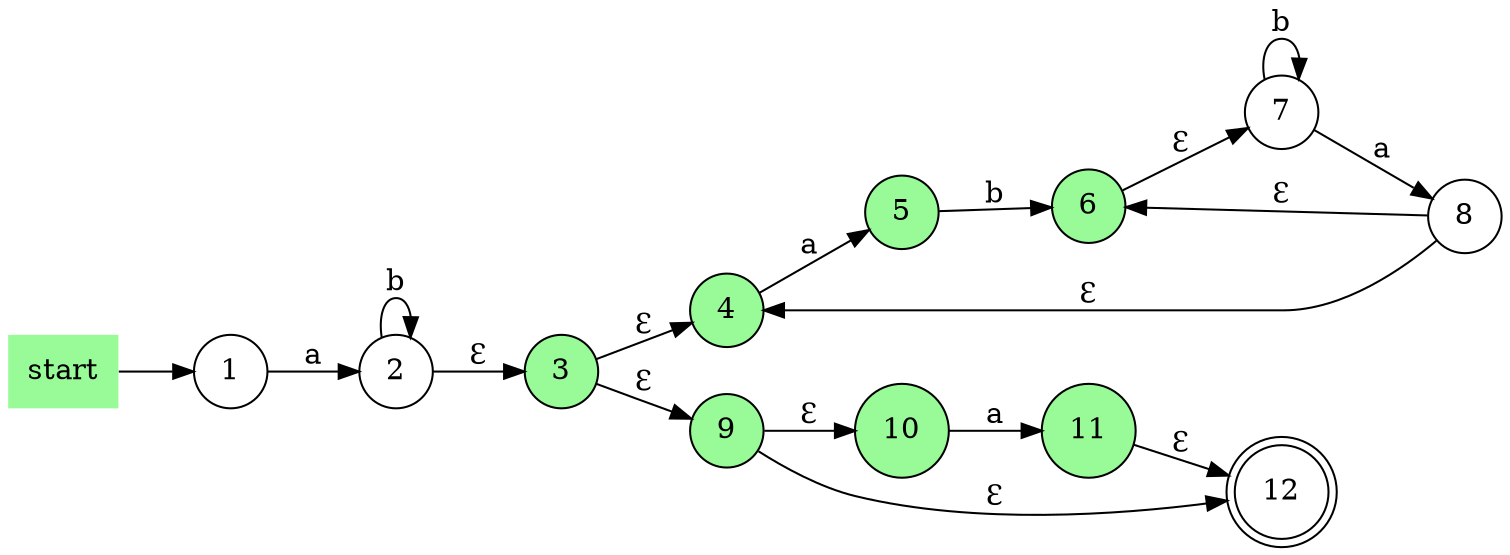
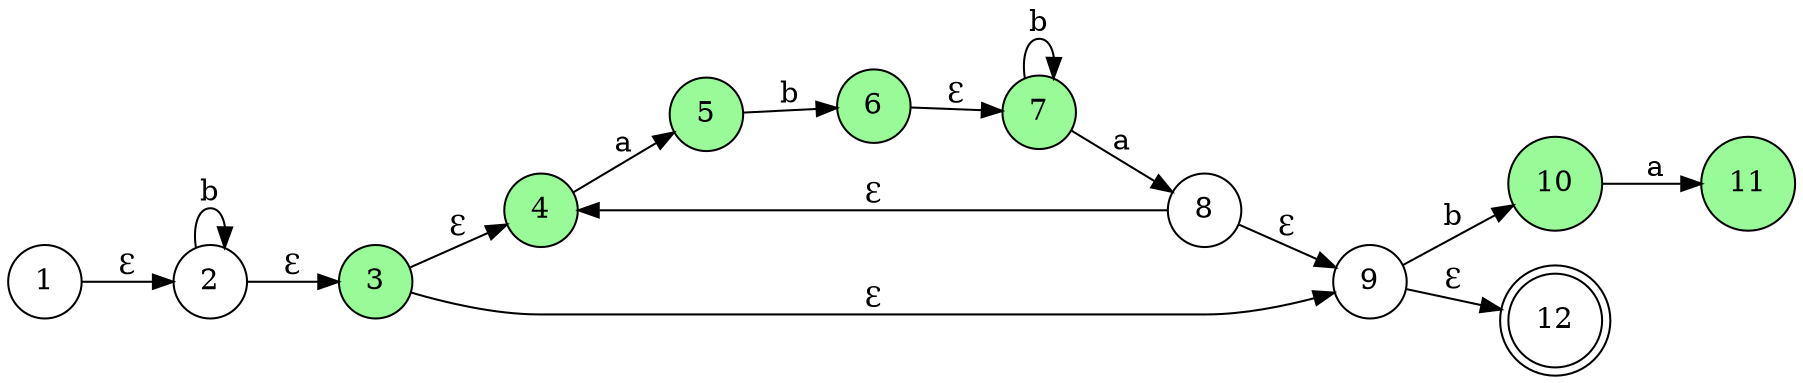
(1282, 112) -> (1039, 112)
(1287, 212) -> (1278, 242)
(313, 356) -> (128, 266)
(63, 372) -> none
(810, 415) -> (1454, 217)
(727, 431) -> (1370, 282)
(1171, 457) -> none
